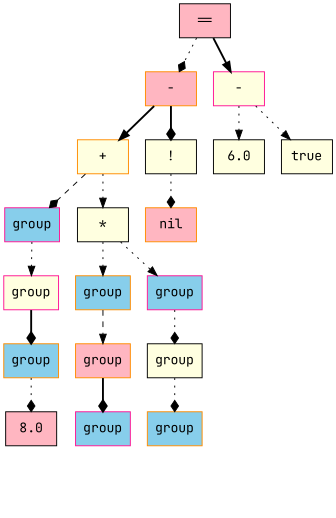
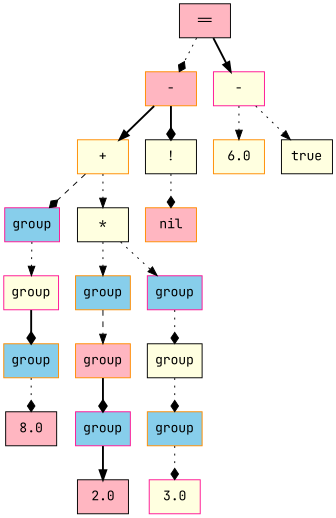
(239, 157) -> (239, 157)
none -> (103, 497)
none -> (175, 497)
